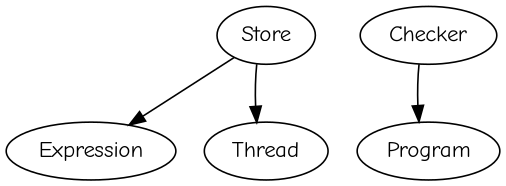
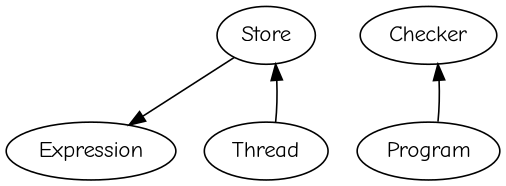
(255, 85) -> (277, 102)
(418, 85) -> (439, 101)
